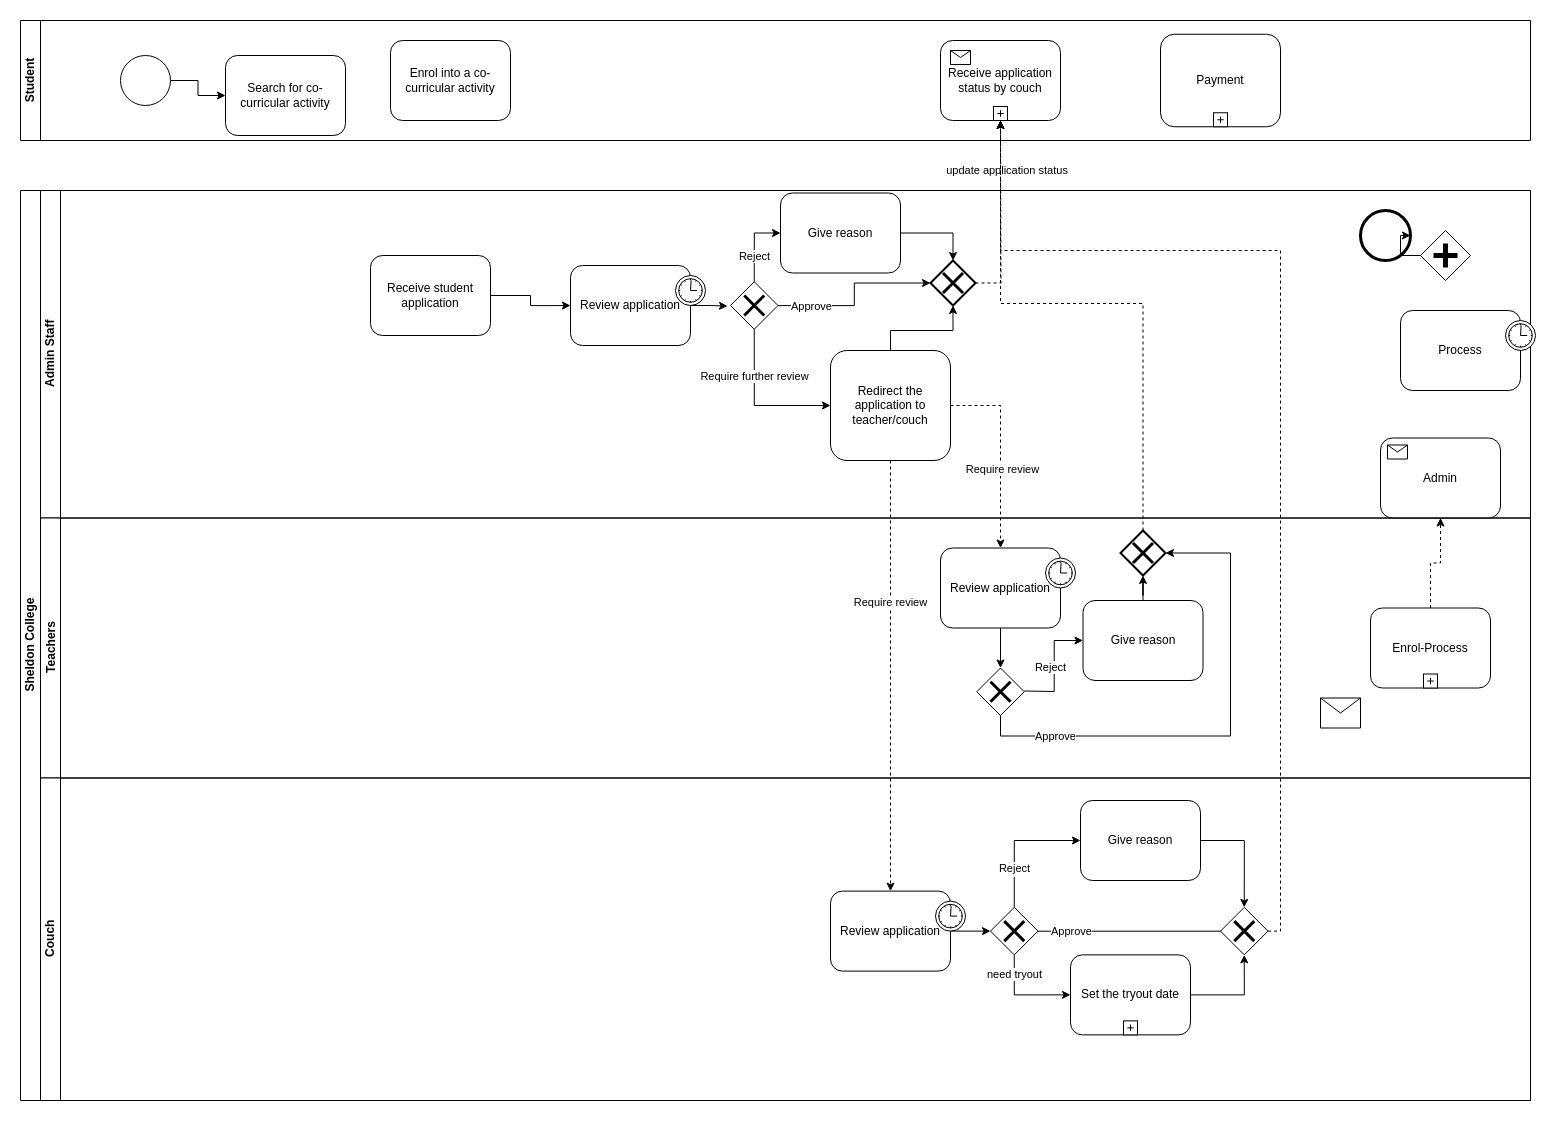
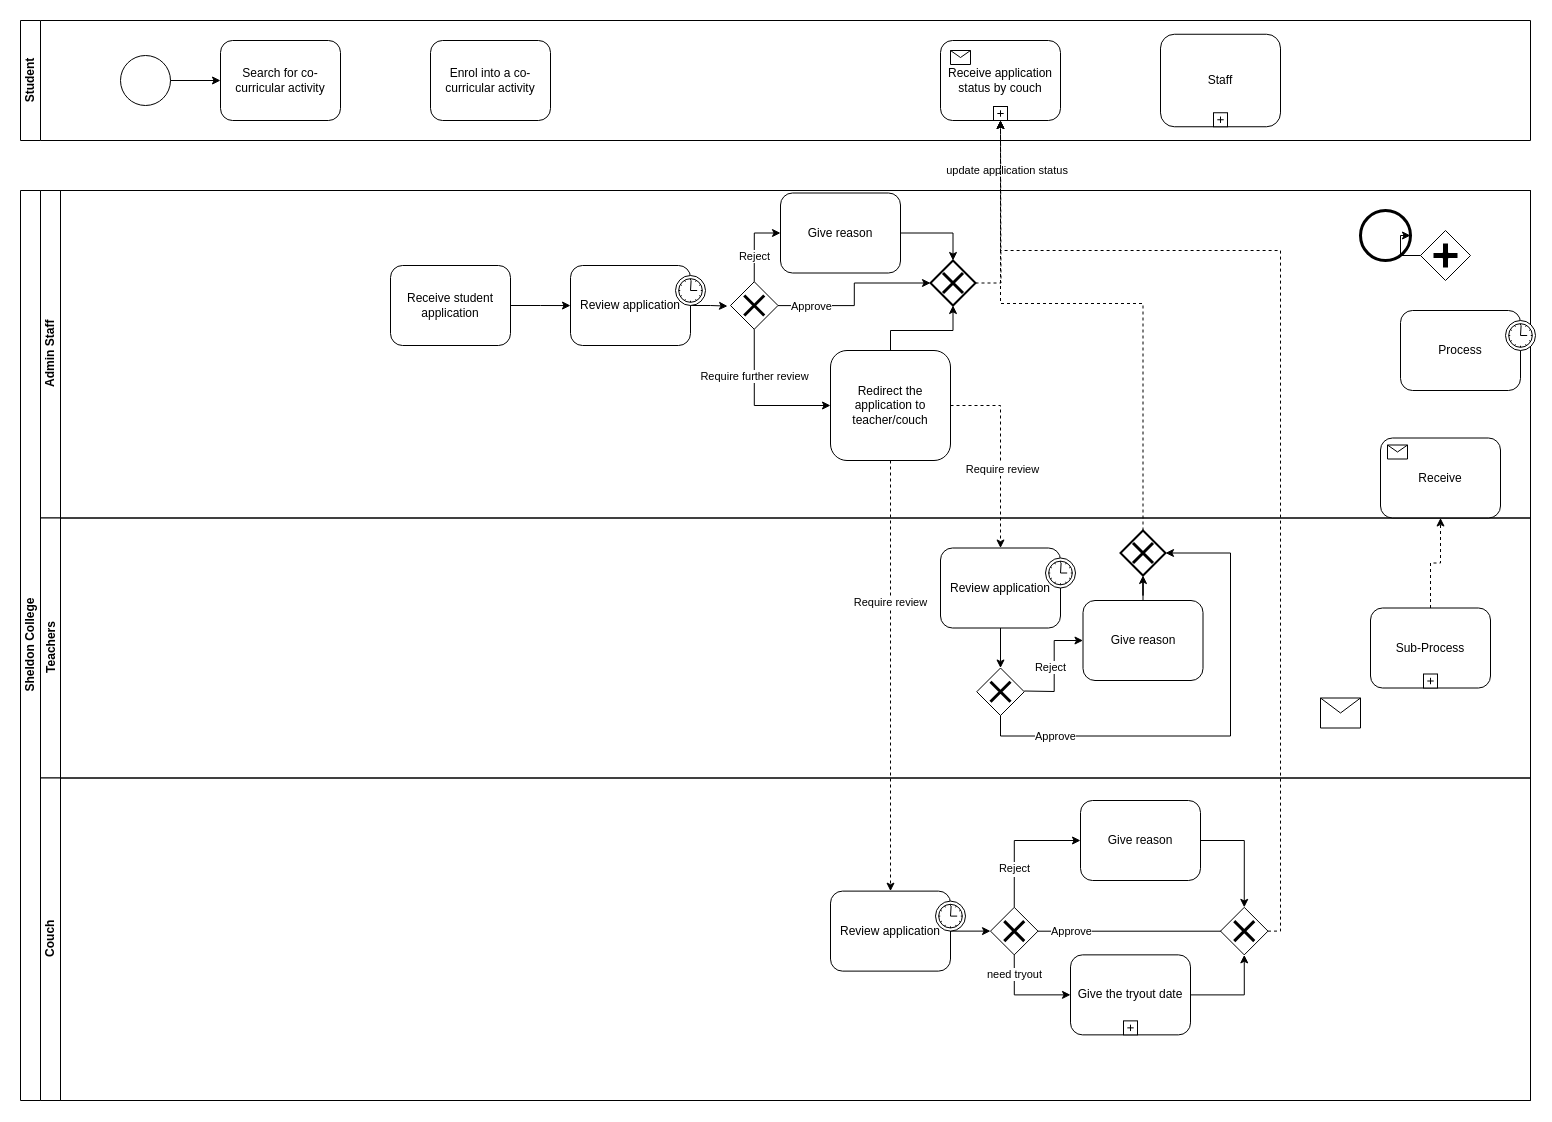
(451, 81) -> (491, 81)
(1221, 81) -> (1221, 81)
(286, 96) -> (281, 81)
(431, 296) -> (451, 306)
(1441, 479) -> (1441, 479)
(1431, 649) -> (1431, 649)
(1131, 995) -> (1131, 995)
